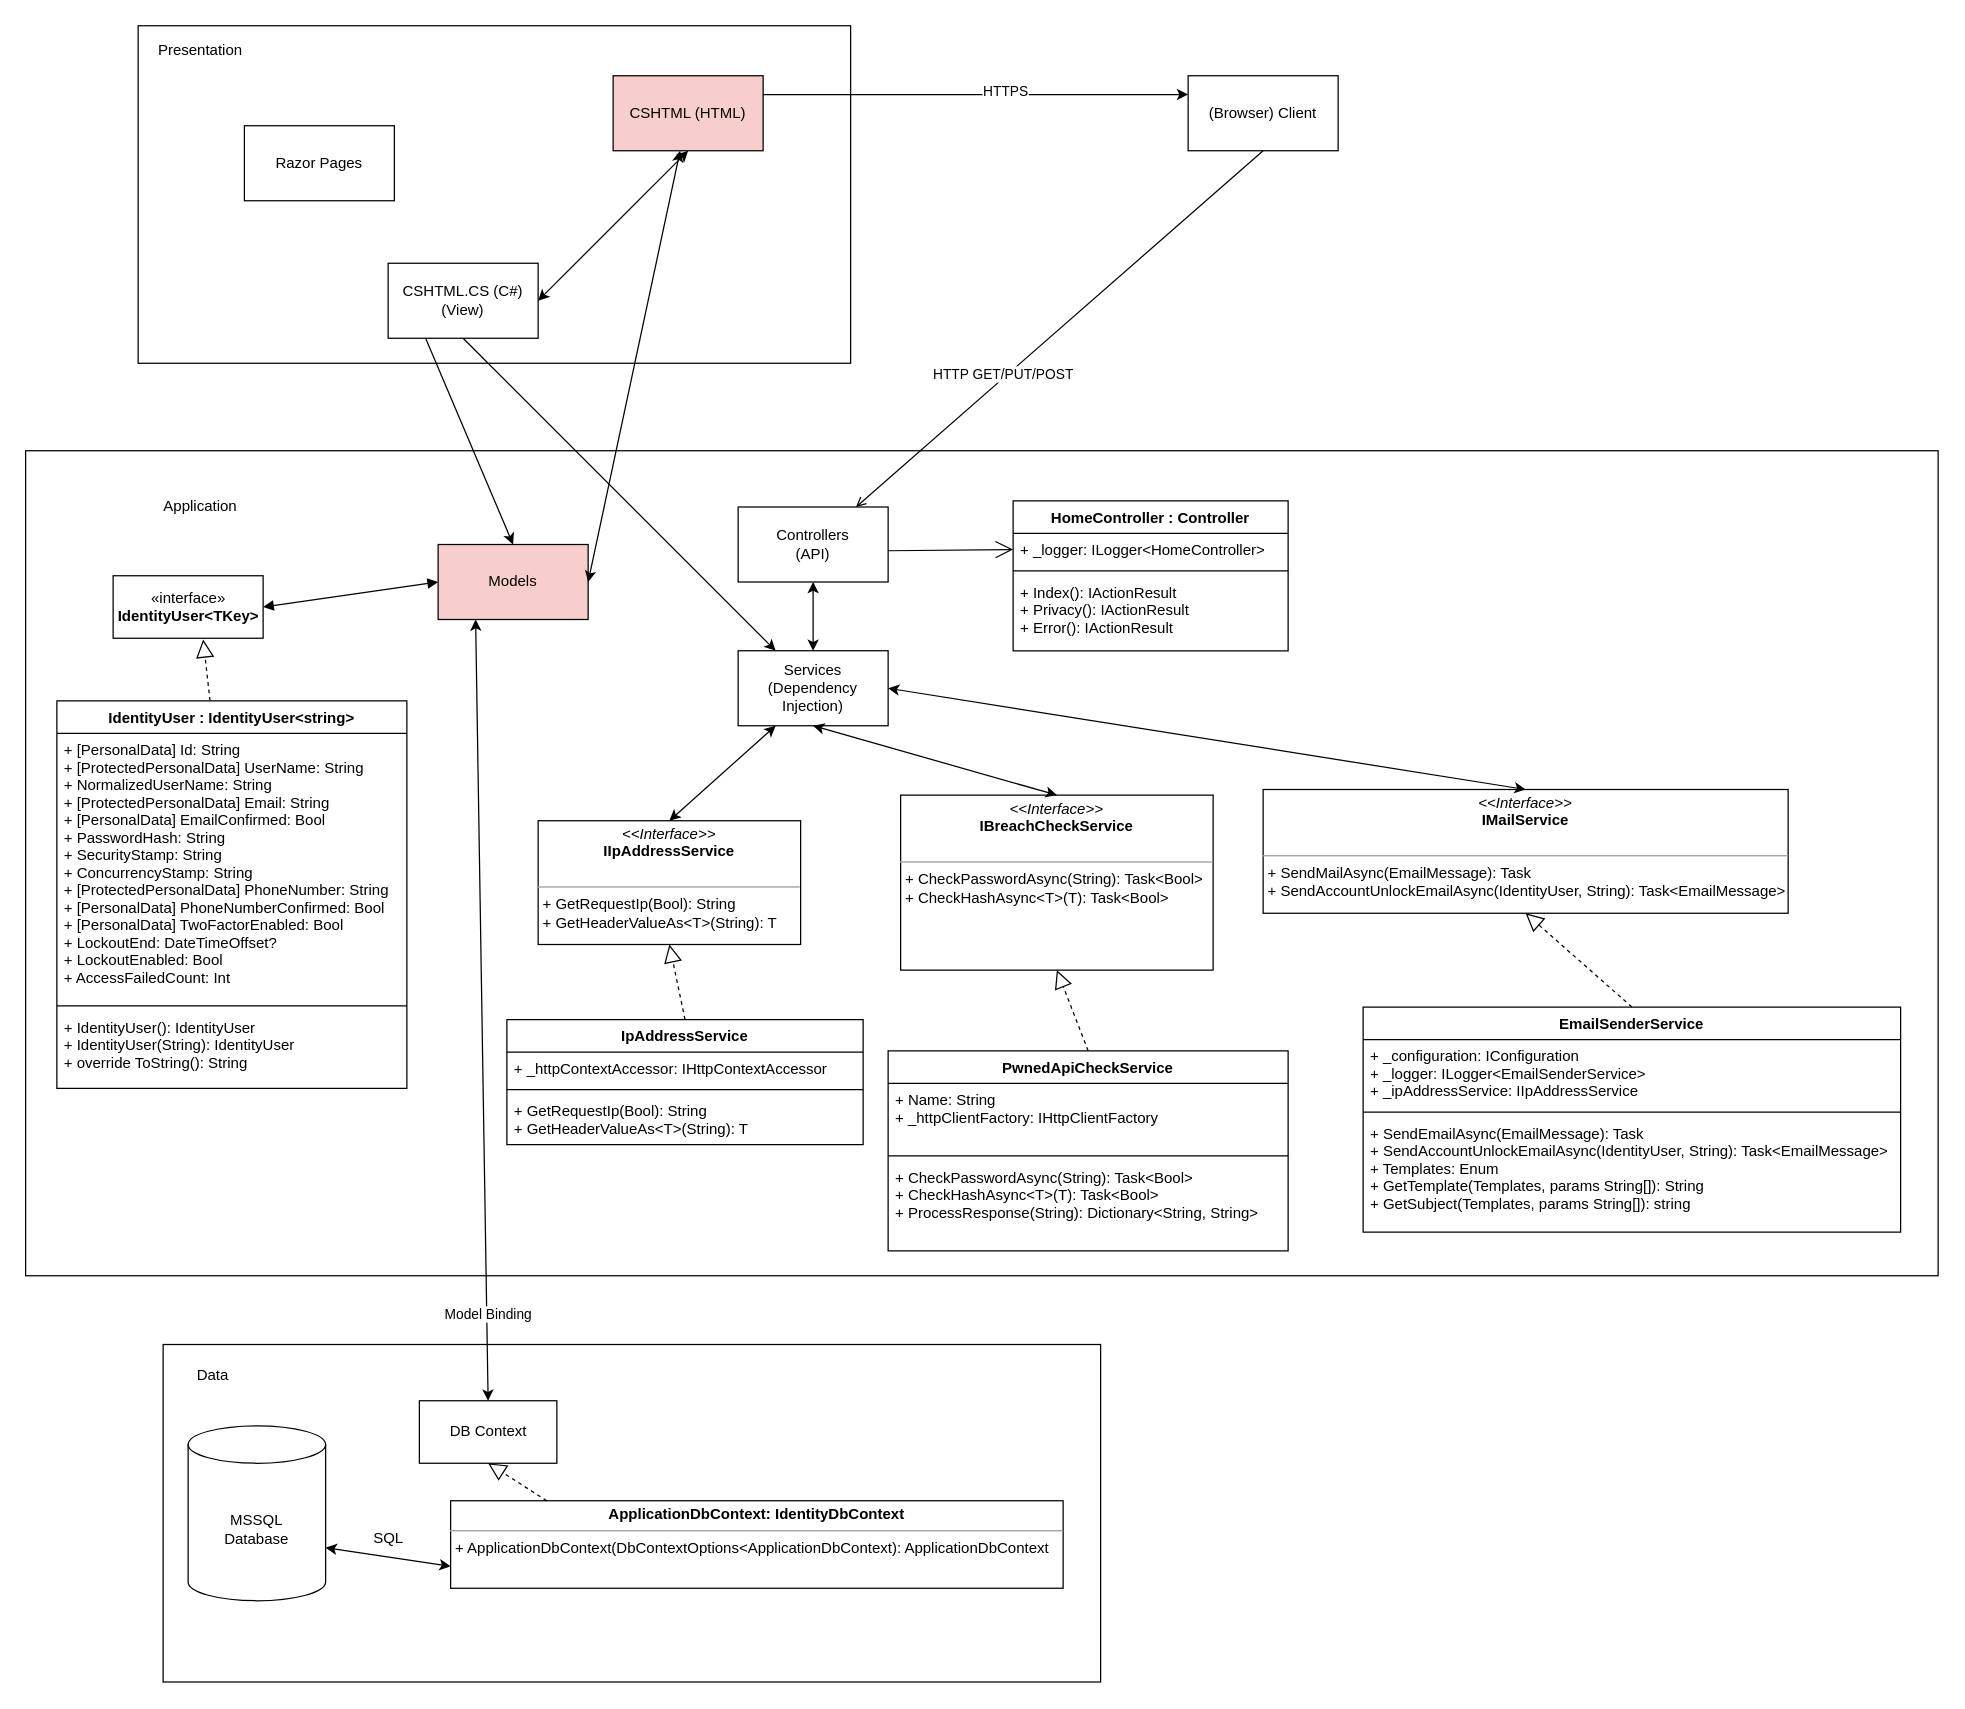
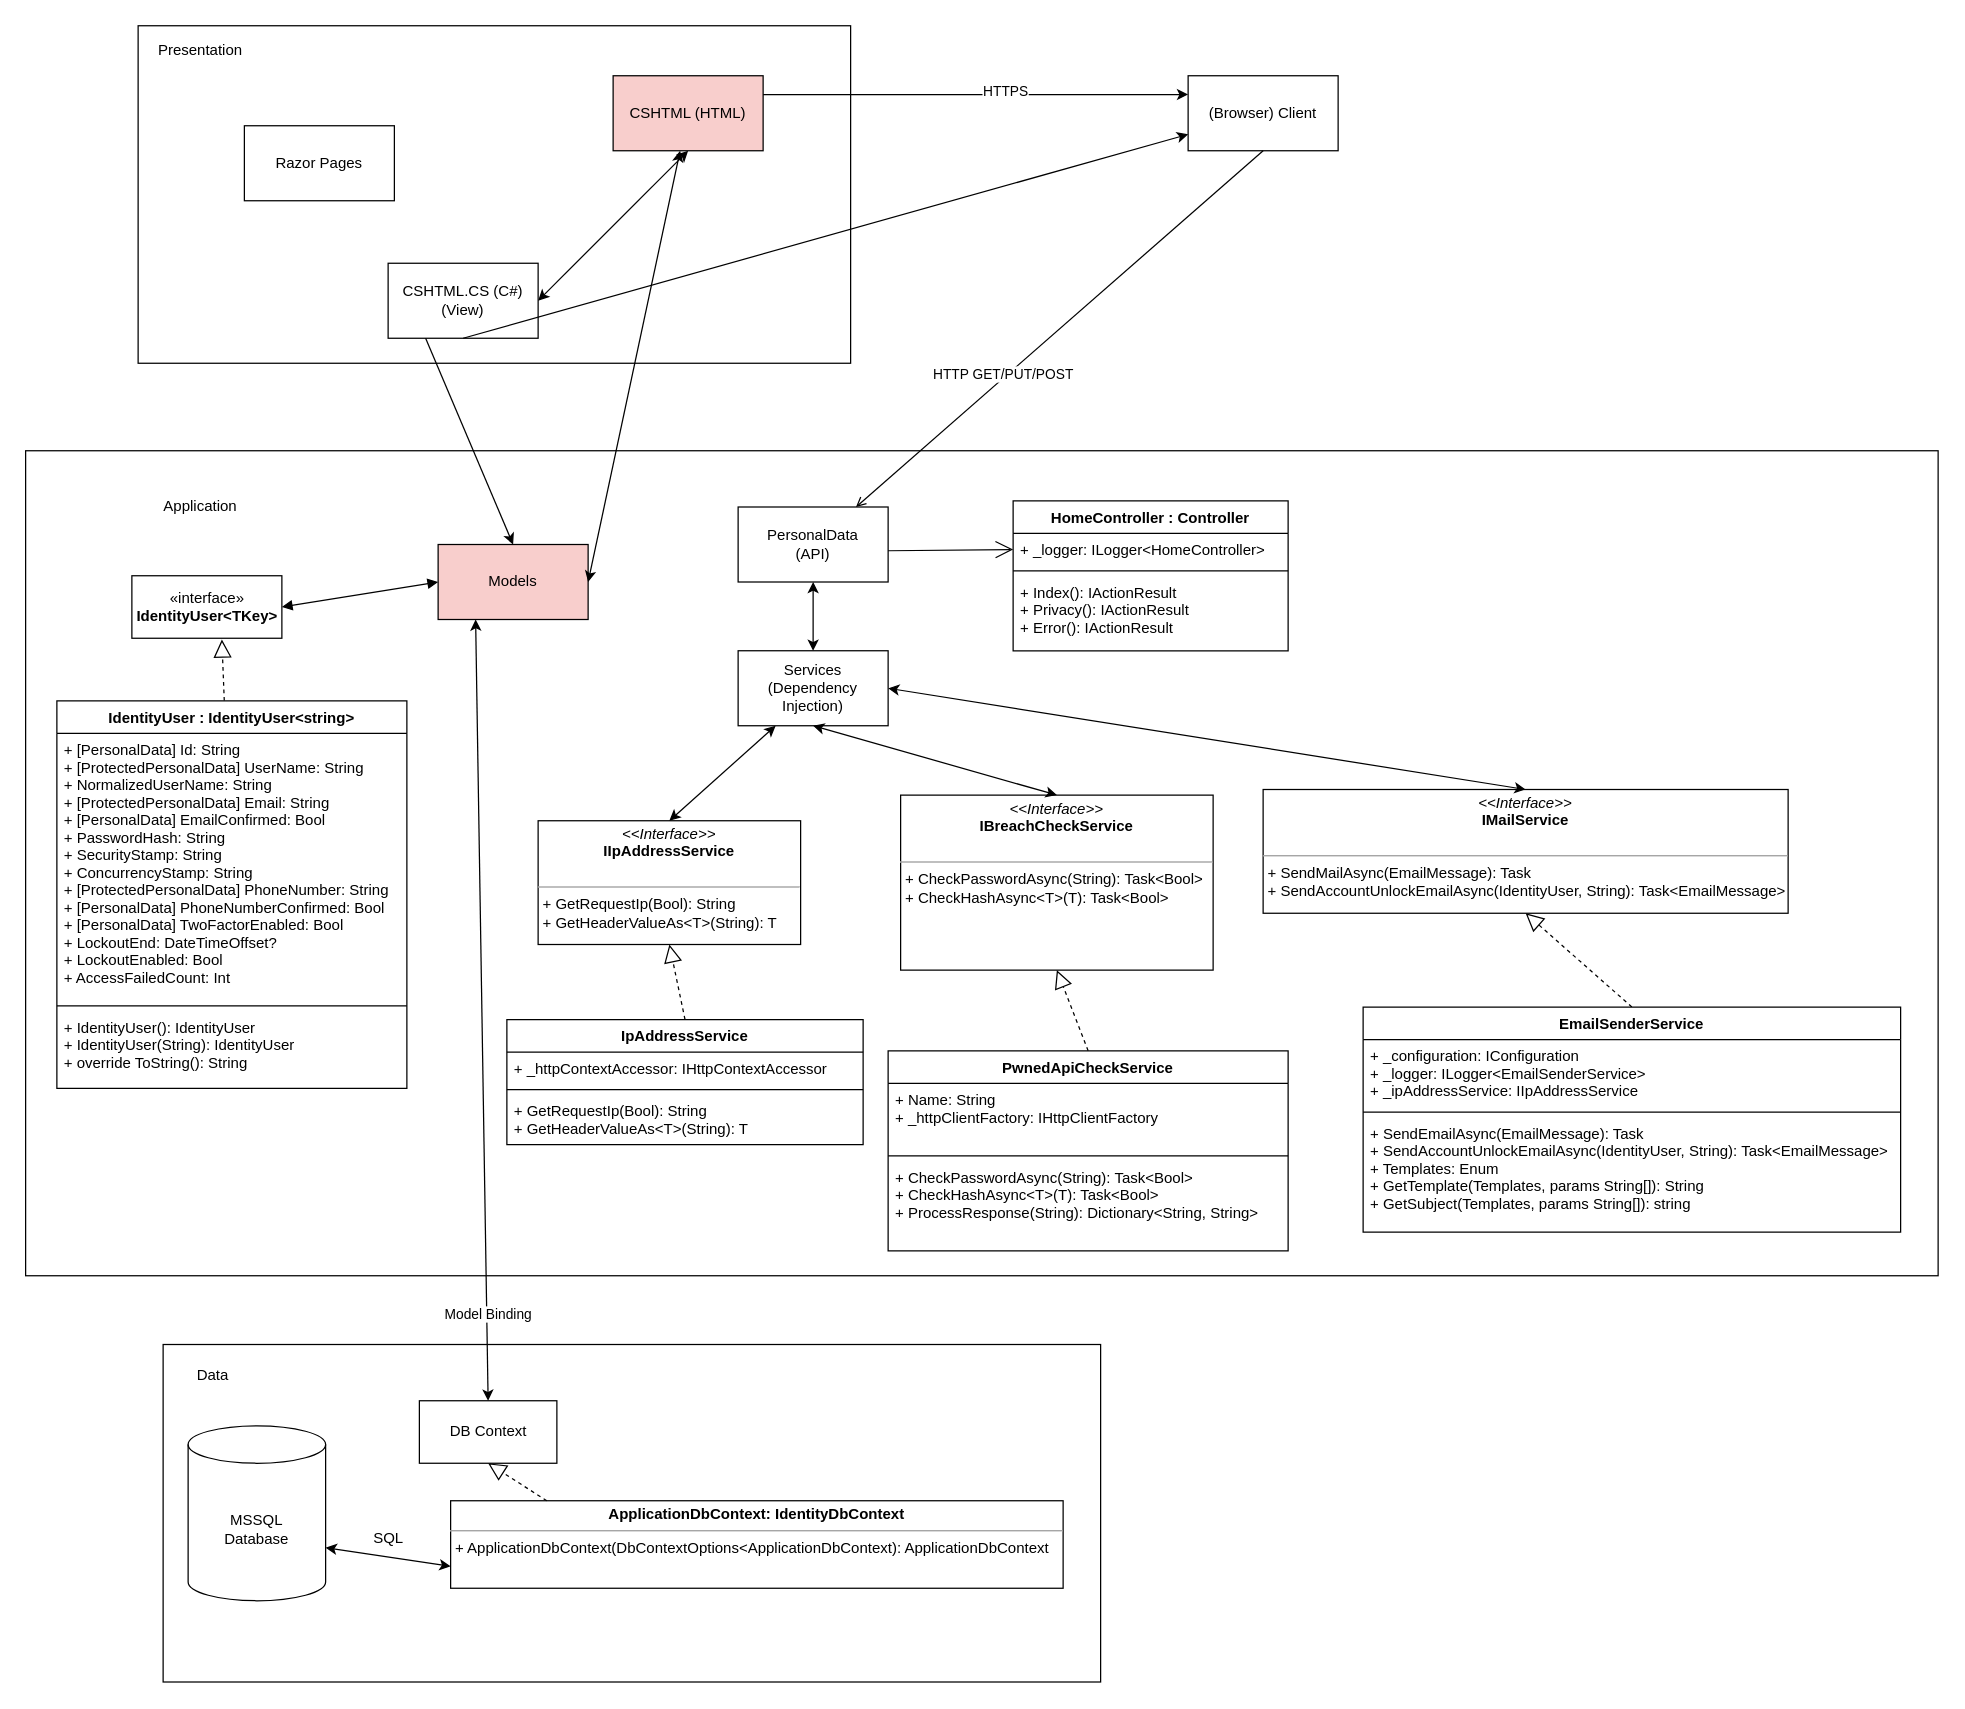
(616, 491) -> (821, 237)
(813, 544) -> (813, 544)
(188, 607) -> (207, 607)
